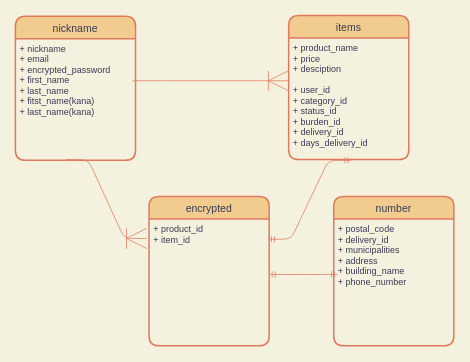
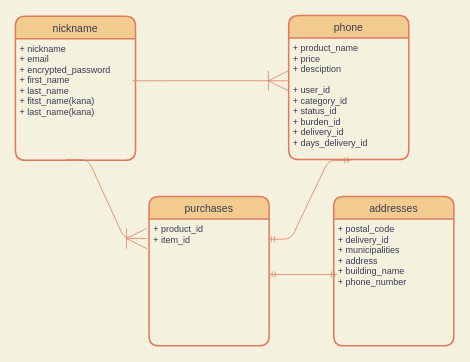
(348, 27) -> (348, 27)
(209, 208) -> (209, 208)
(393, 208) -> (393, 208)
